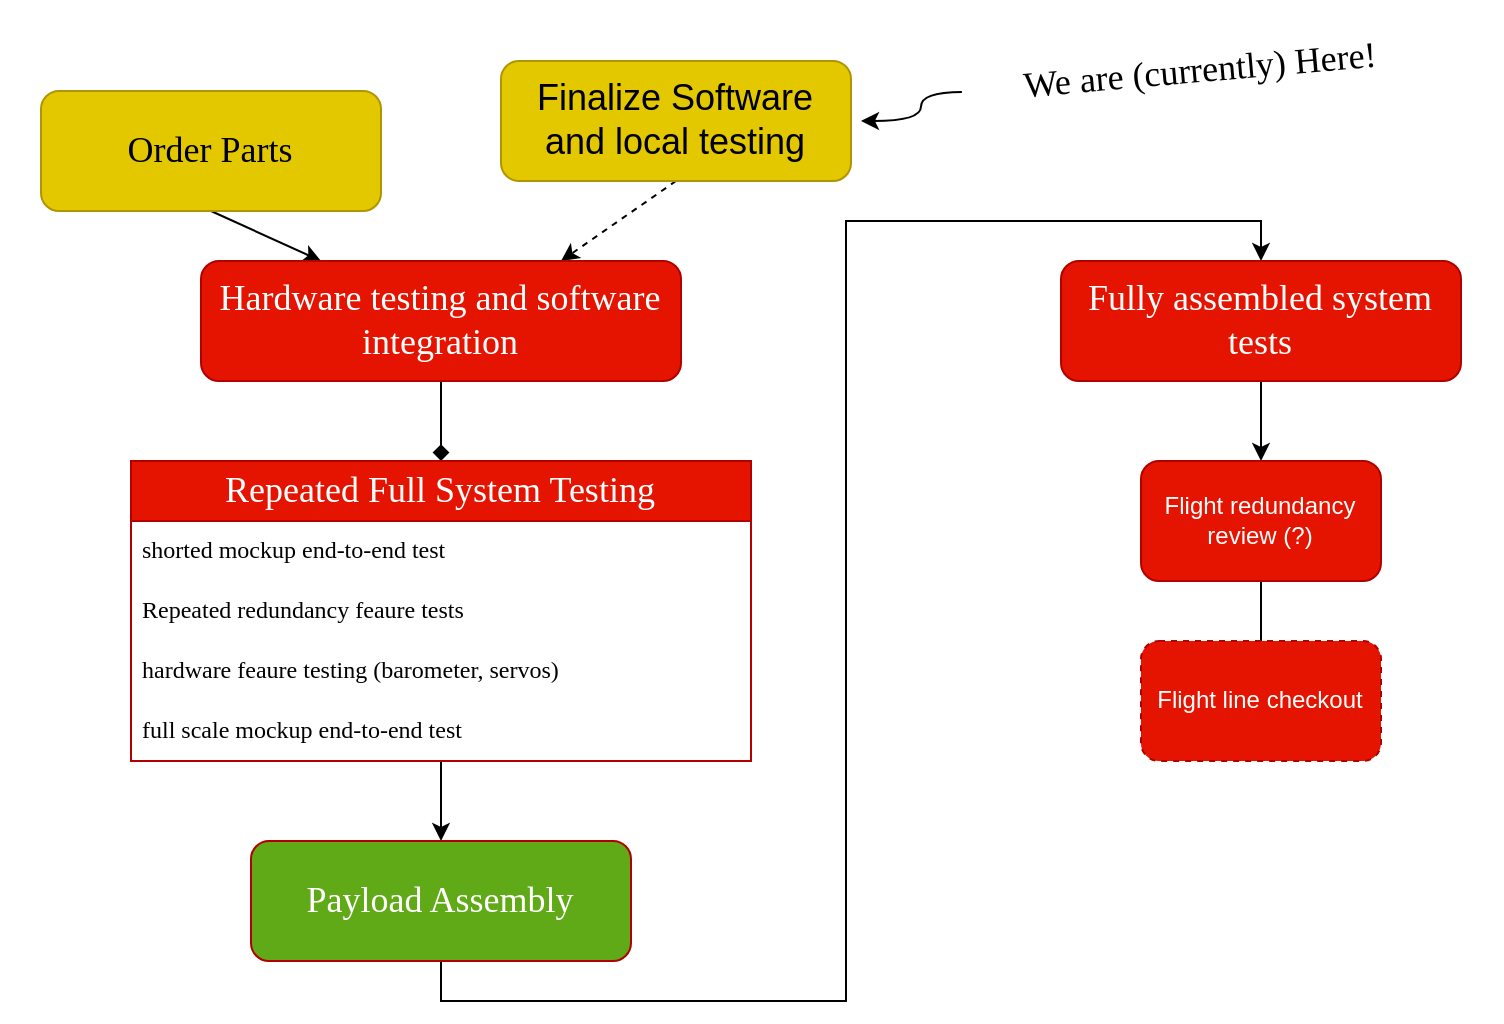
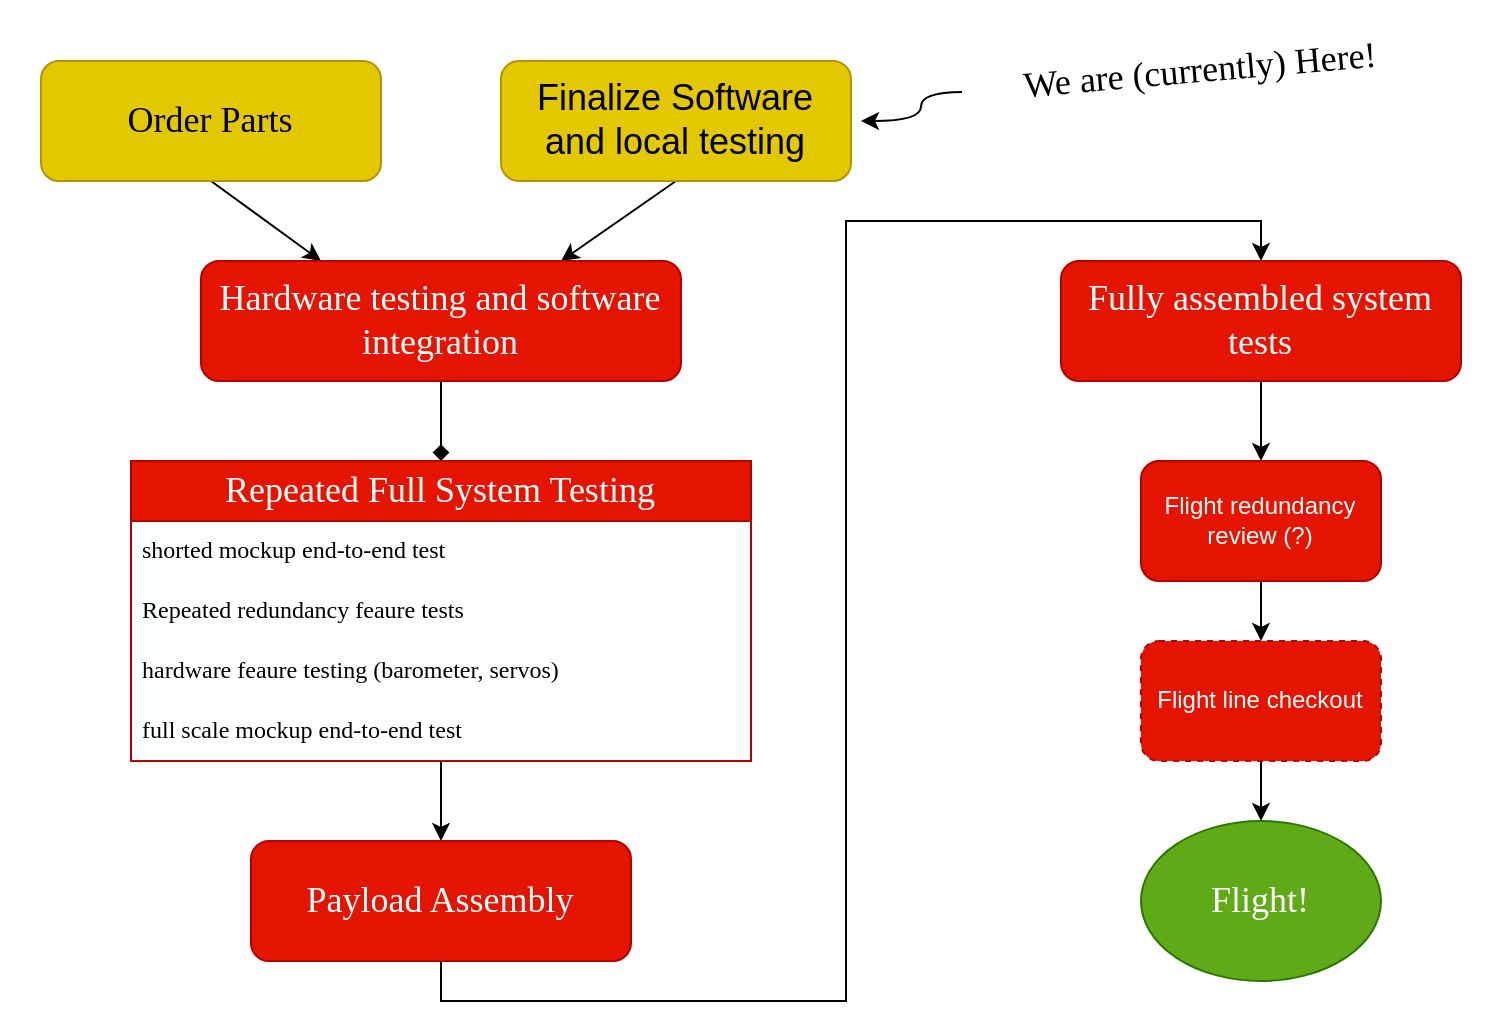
(211, 151) -> (211, 121)
(623, 218) -> (623, 218)
(1261, 632) -> (1261, 626)
none -> (1261, 784)
(441, 901) -> (441, 901)
none -> (1261, 901)
